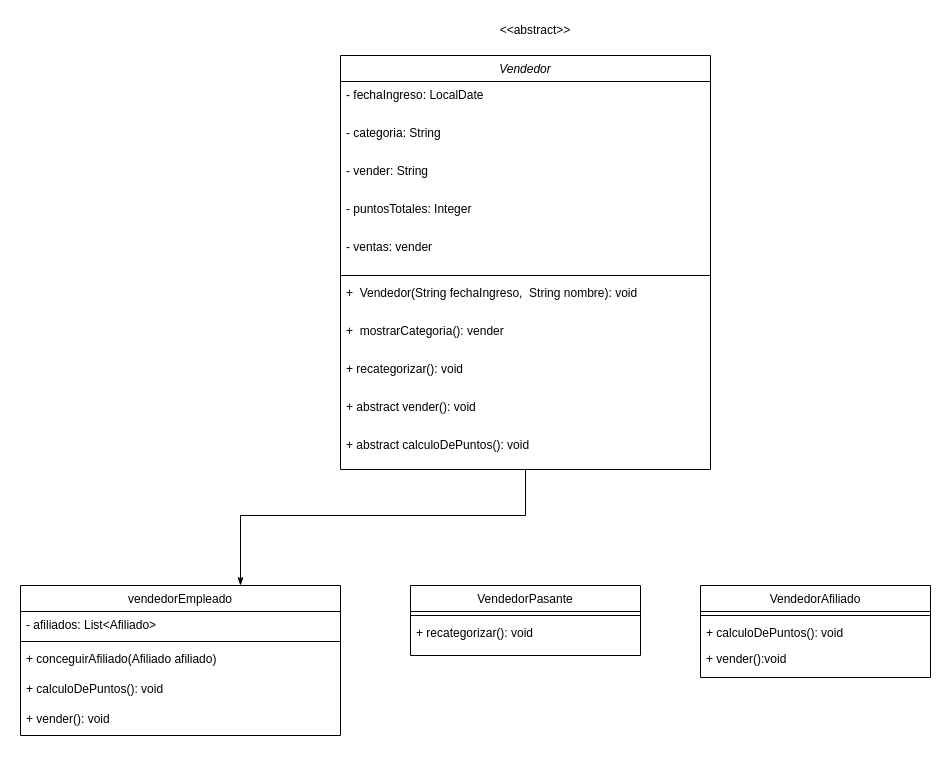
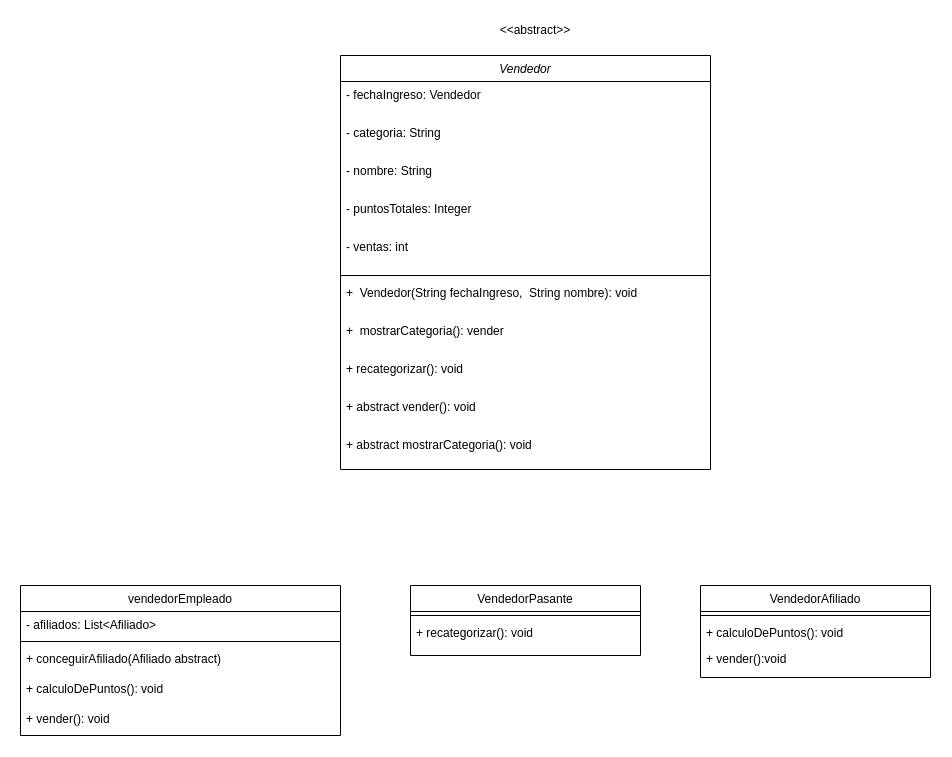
(424, 95) -> (422, 95)
(394, 171) -> (394, 171)
(395, 247) -> (383, 247)
(449, 445) -> (454, 445)
(374, 516) -> none
(135, 659) -> (140, 659)
